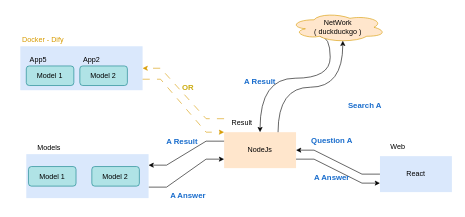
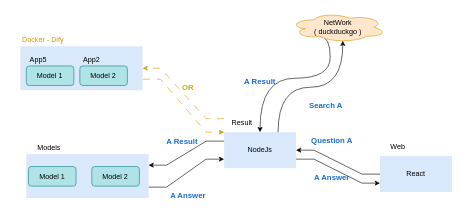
(365, 105) -> (326, 105)
(260, 150) -> (260, 150)
